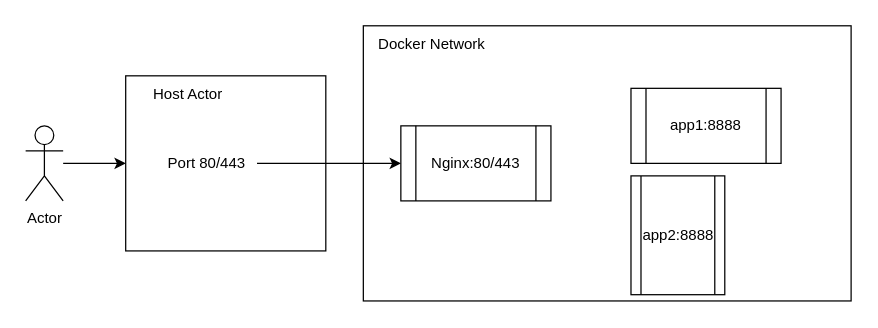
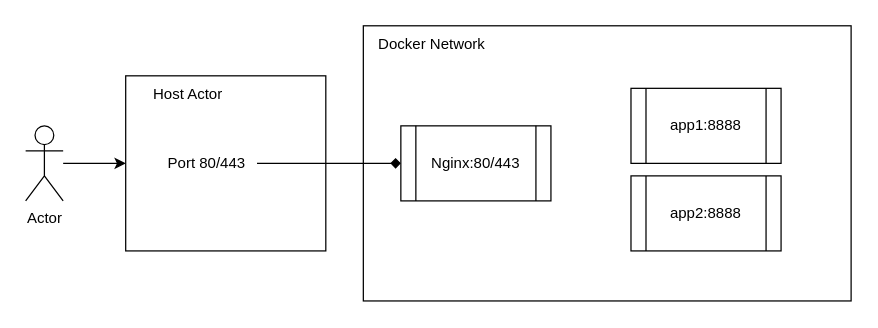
(391, 163) -> (390, 163)
(678, 235) -> (706, 213)
